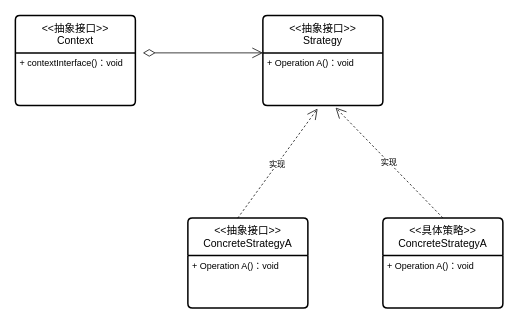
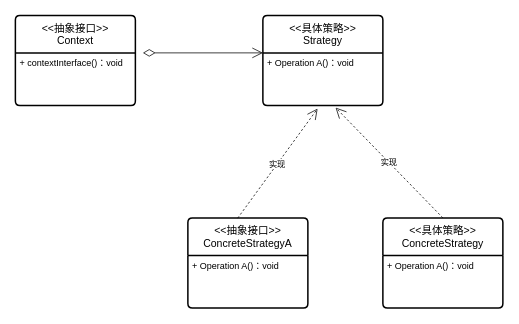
(323, 34) -> (323, 34)
(443, 237) -> (443, 237)
